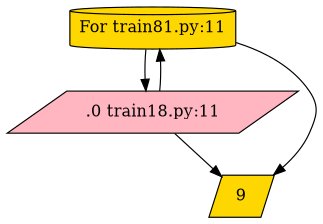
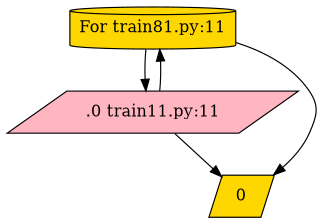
(153, 112) -> (153, 112)
(242, 196) -> (242, 196)
